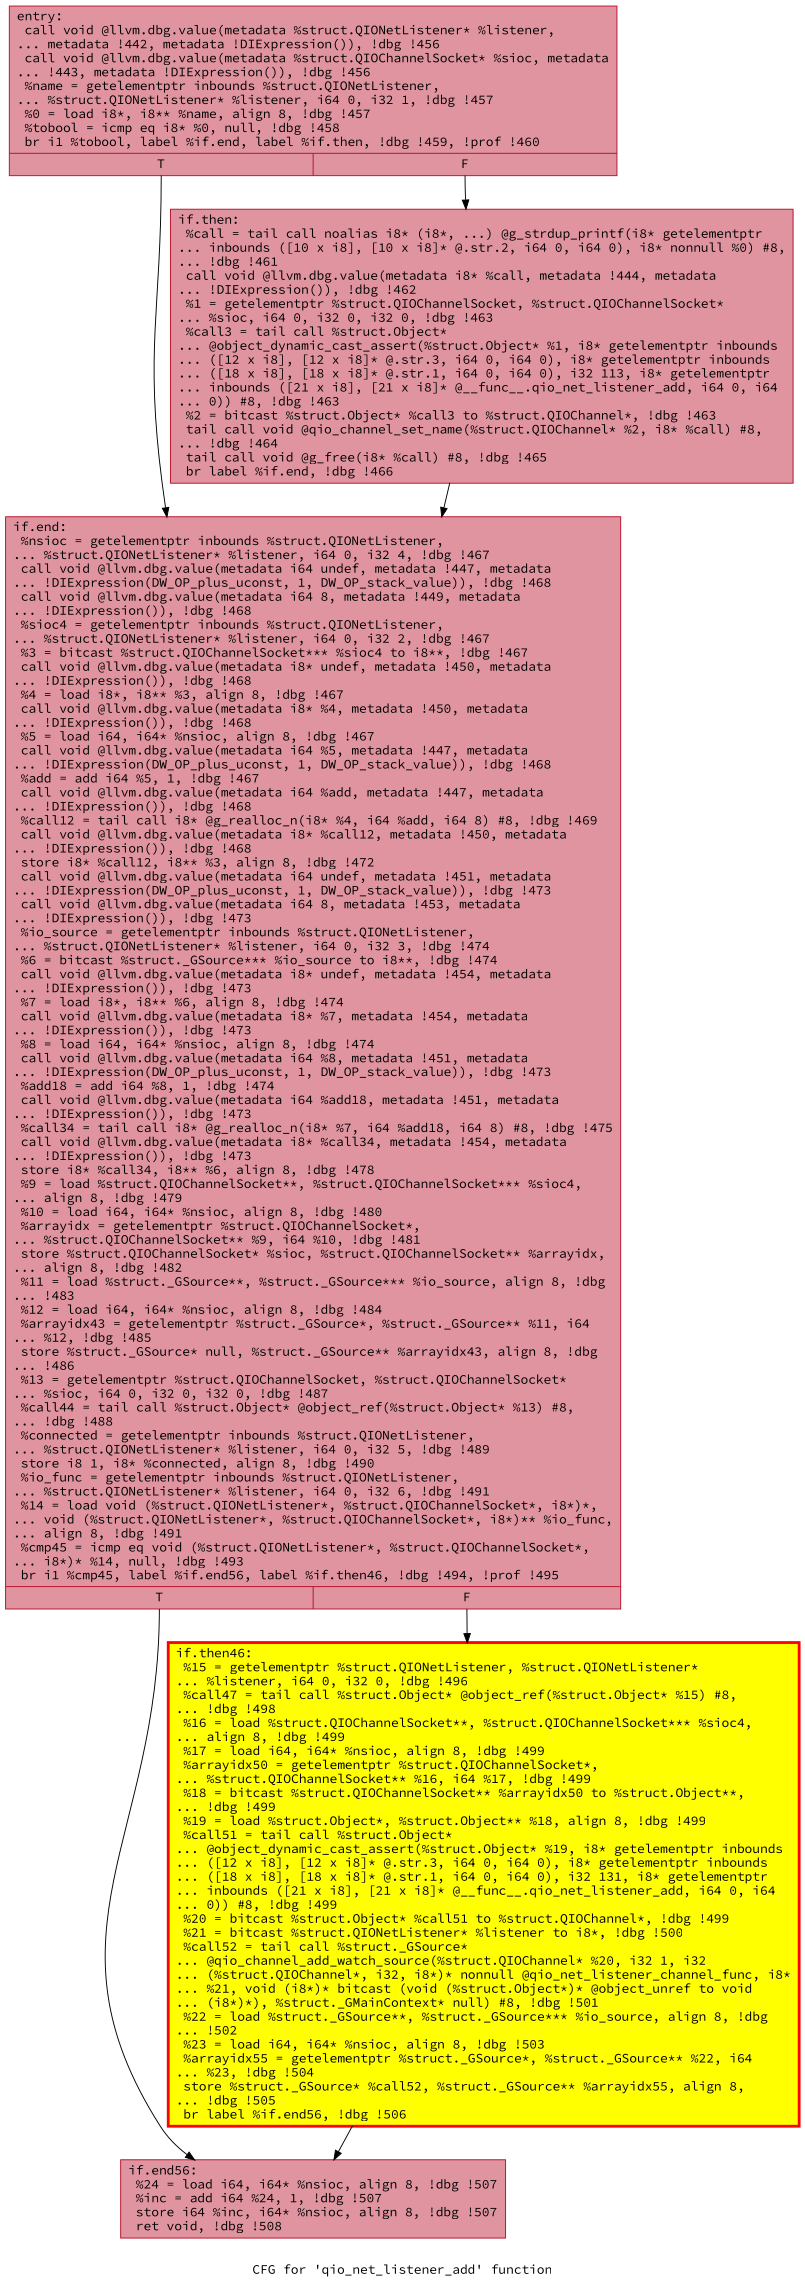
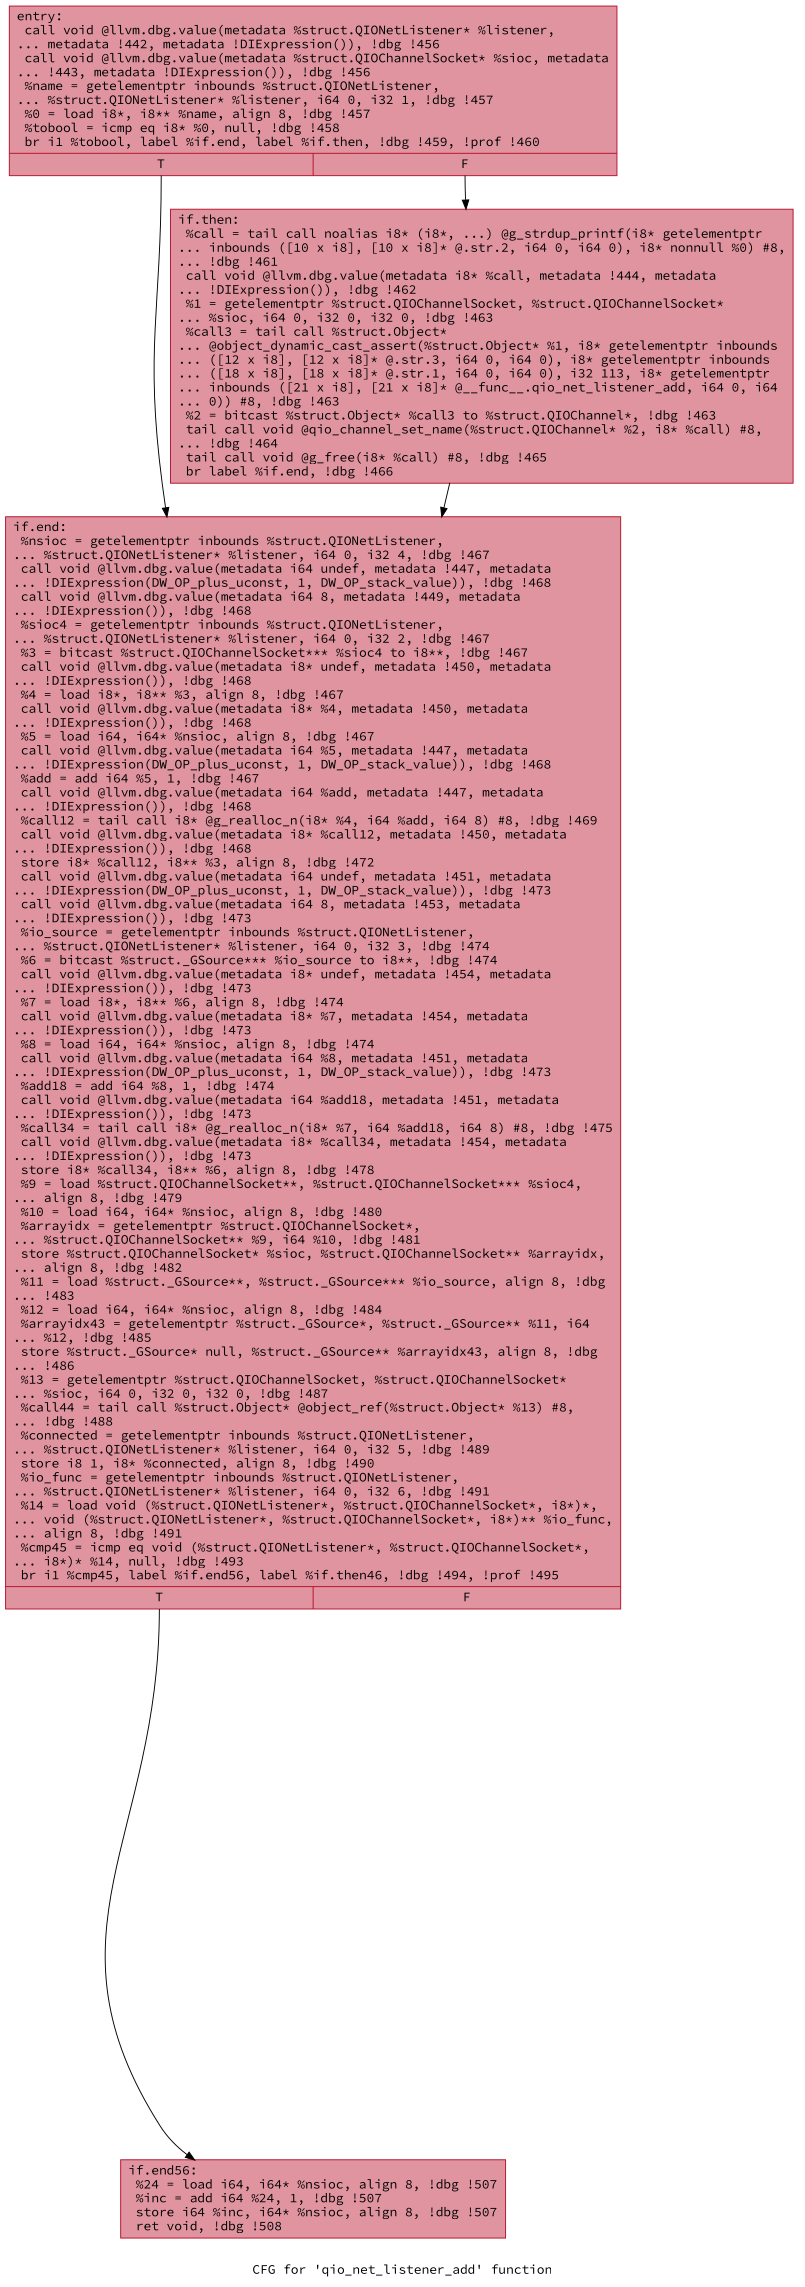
(484, 1884) -> none
